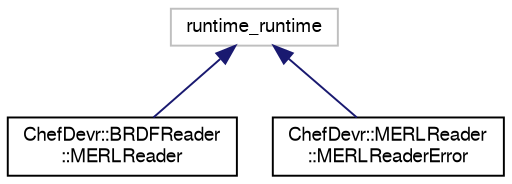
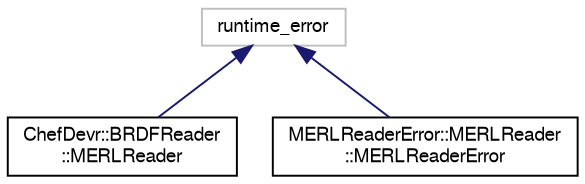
(254, 27) -> (274, 27)
(388, 147) -> (425, 147)
